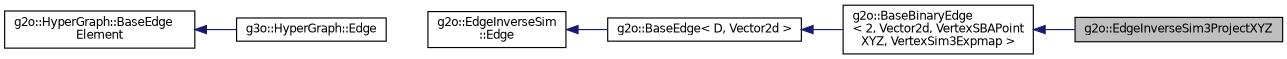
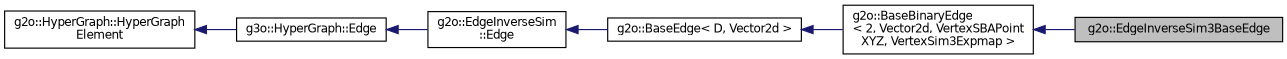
(100, 30) -> (100, 30)
none -> (413, 30)
(1179, 30) -> (1179, 30)
